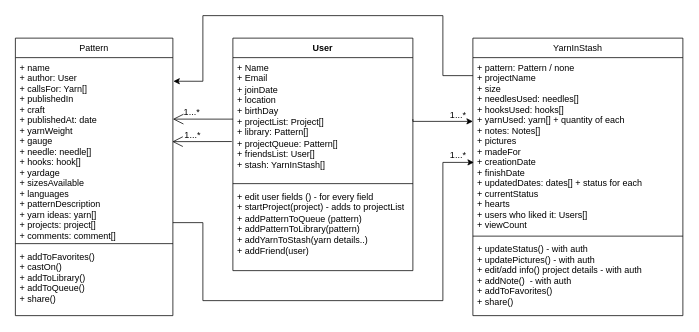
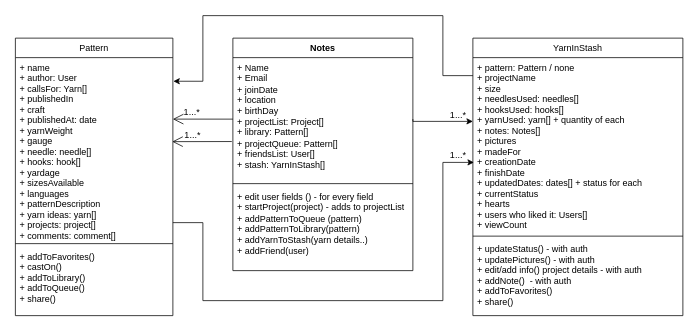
(323, 49) -> (323, 49)
